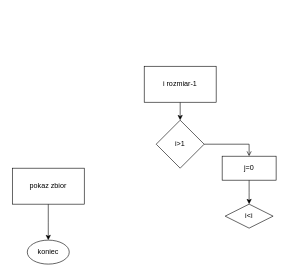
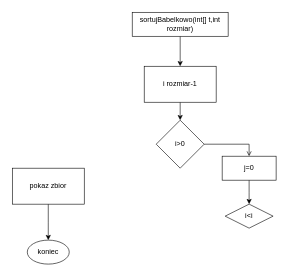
none -> (180, 24)
none -> (180, 60)
(180, 144) -> (180, 144)
